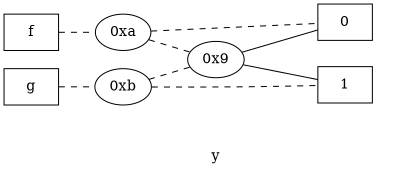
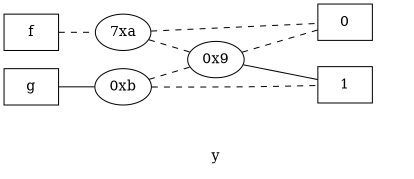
(123, 32) -> (123, 32)
(280, 41) -> (280, 41)
(77, 87) -> (77, 87)
